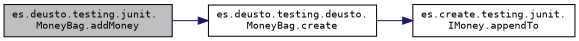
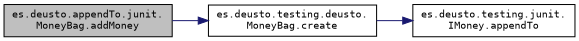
(88, 21) -> (88, 21)
(494, 21) -> (494, 21)
